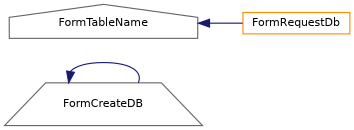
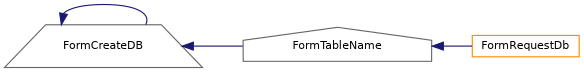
none -> (218, 46)
